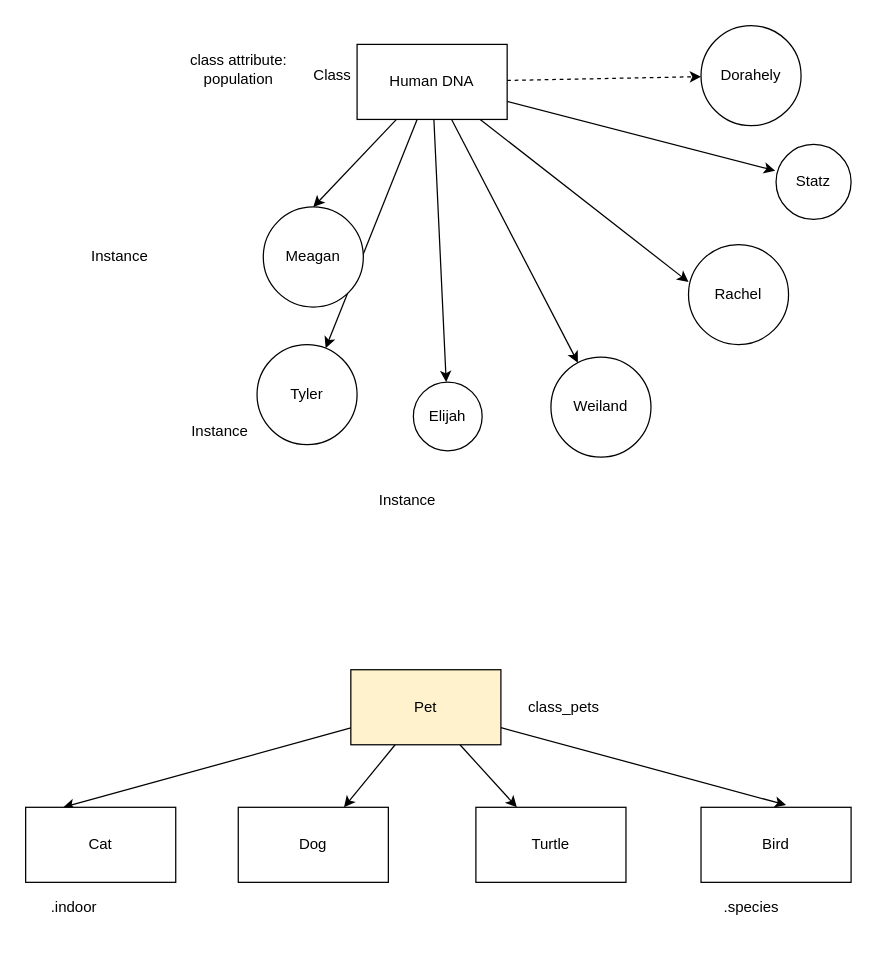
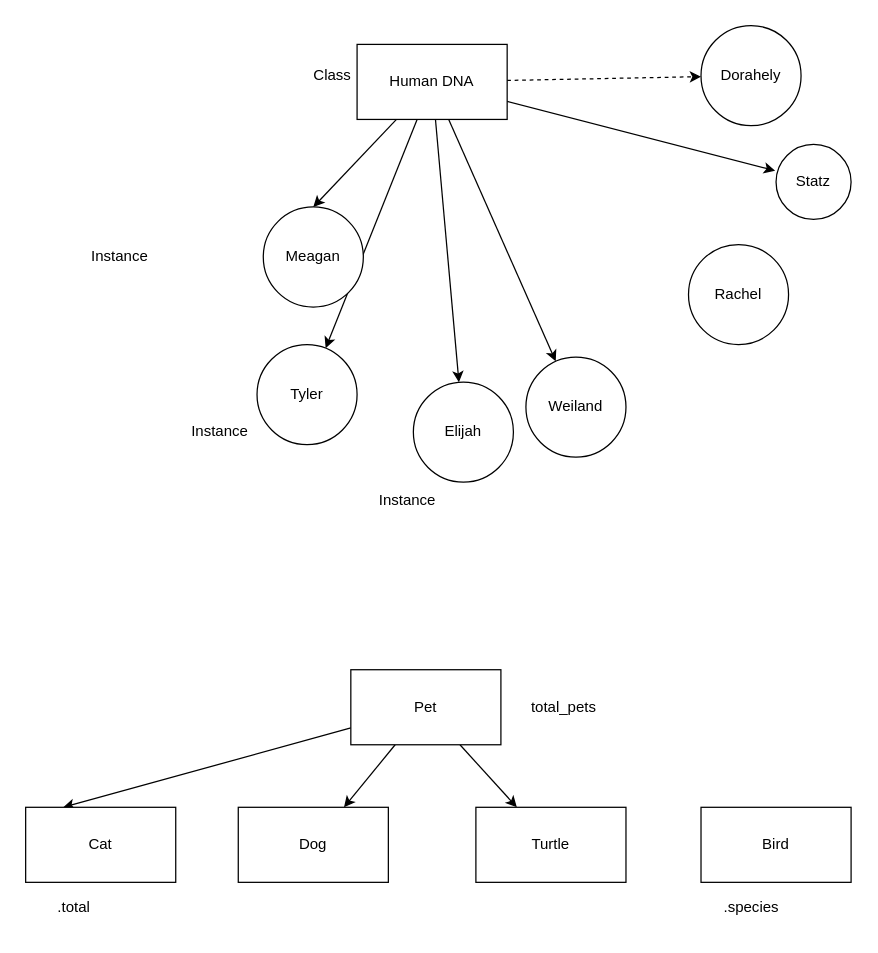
(238, 69) -> none
(581, 198) -> none
(601, 407) -> (576, 407)
(448, 416) -> (463, 432)
(426, 707) -> (426, 707)
(564, 707) -> (564, 707)
(639, 765) -> none
(76, 907) -> (76, 907)
